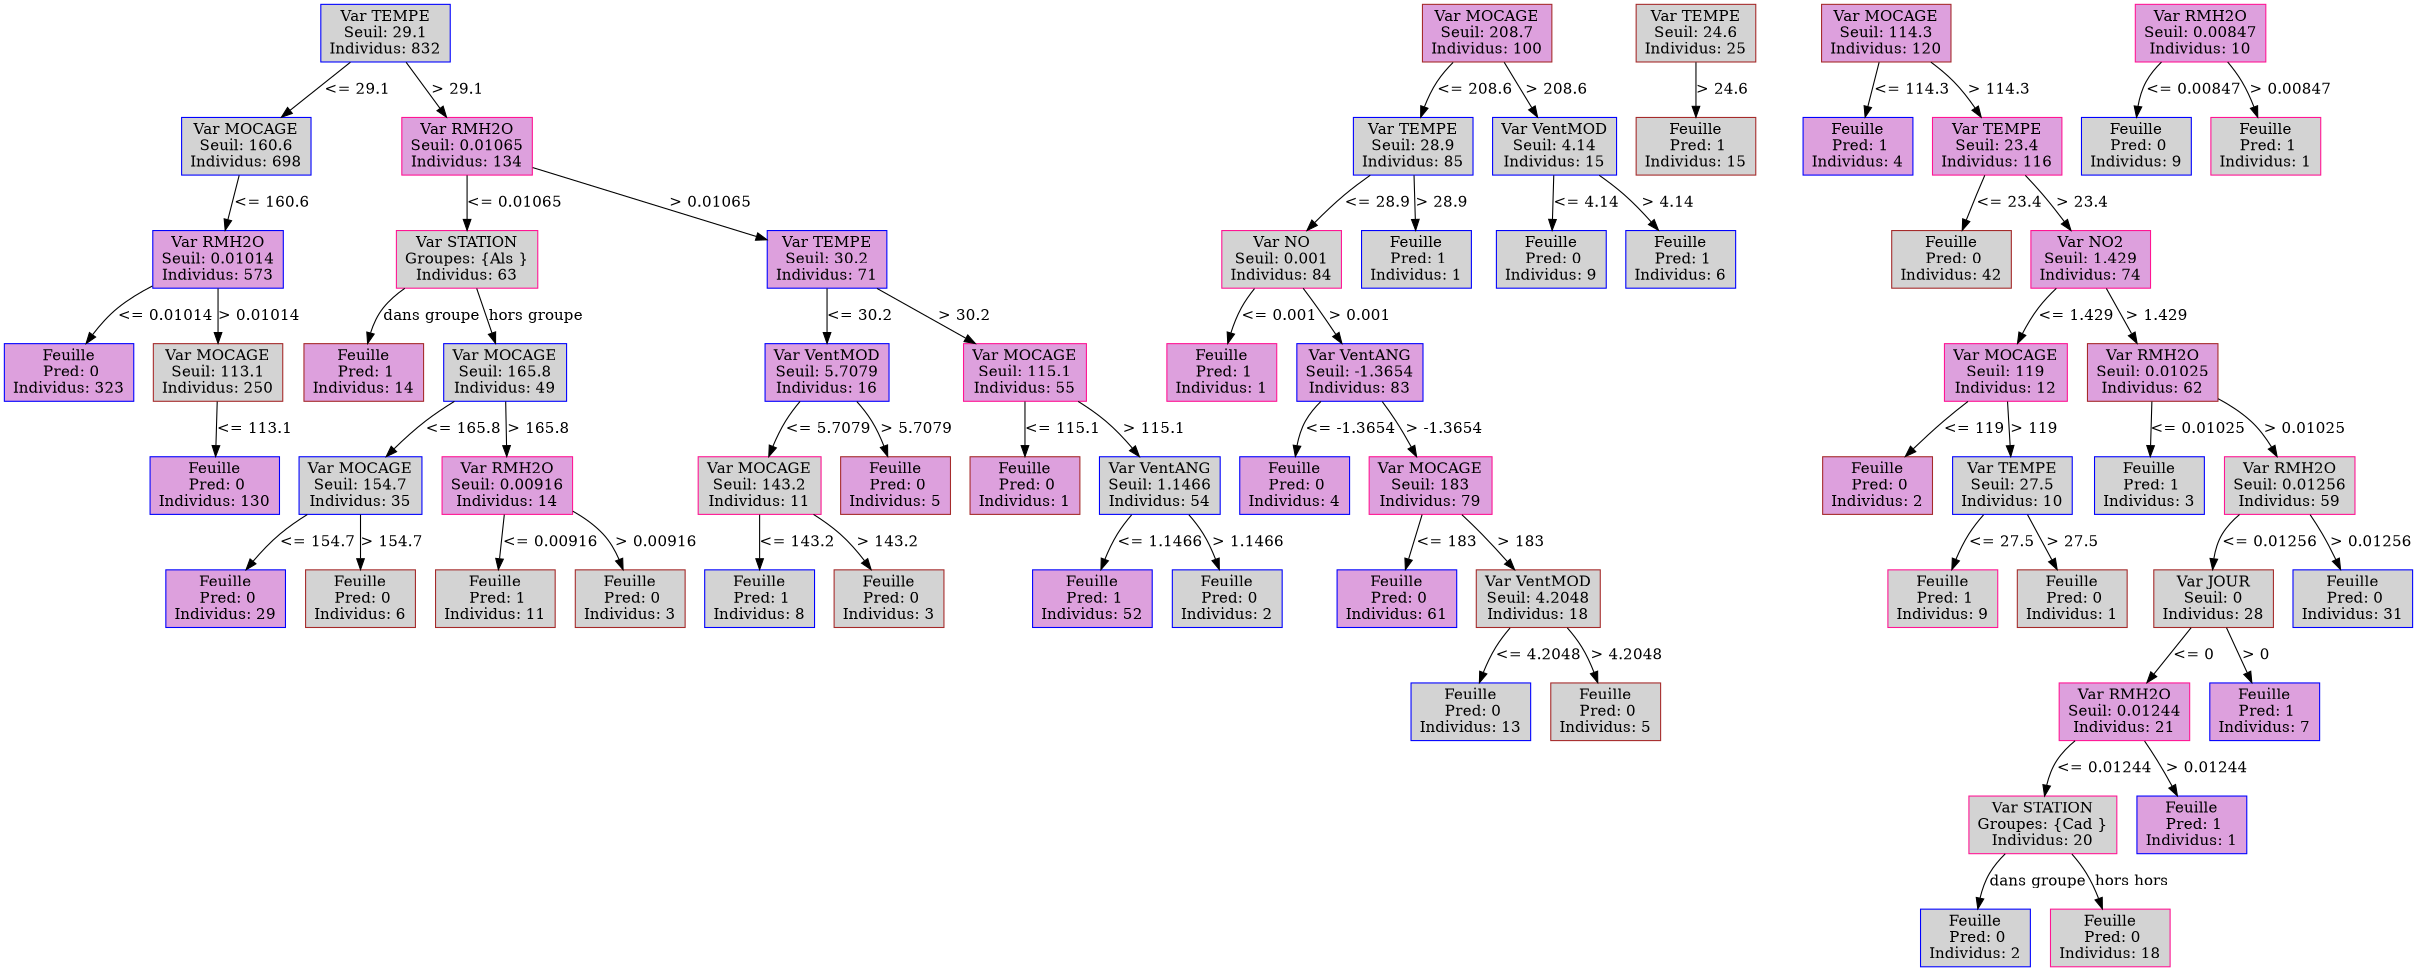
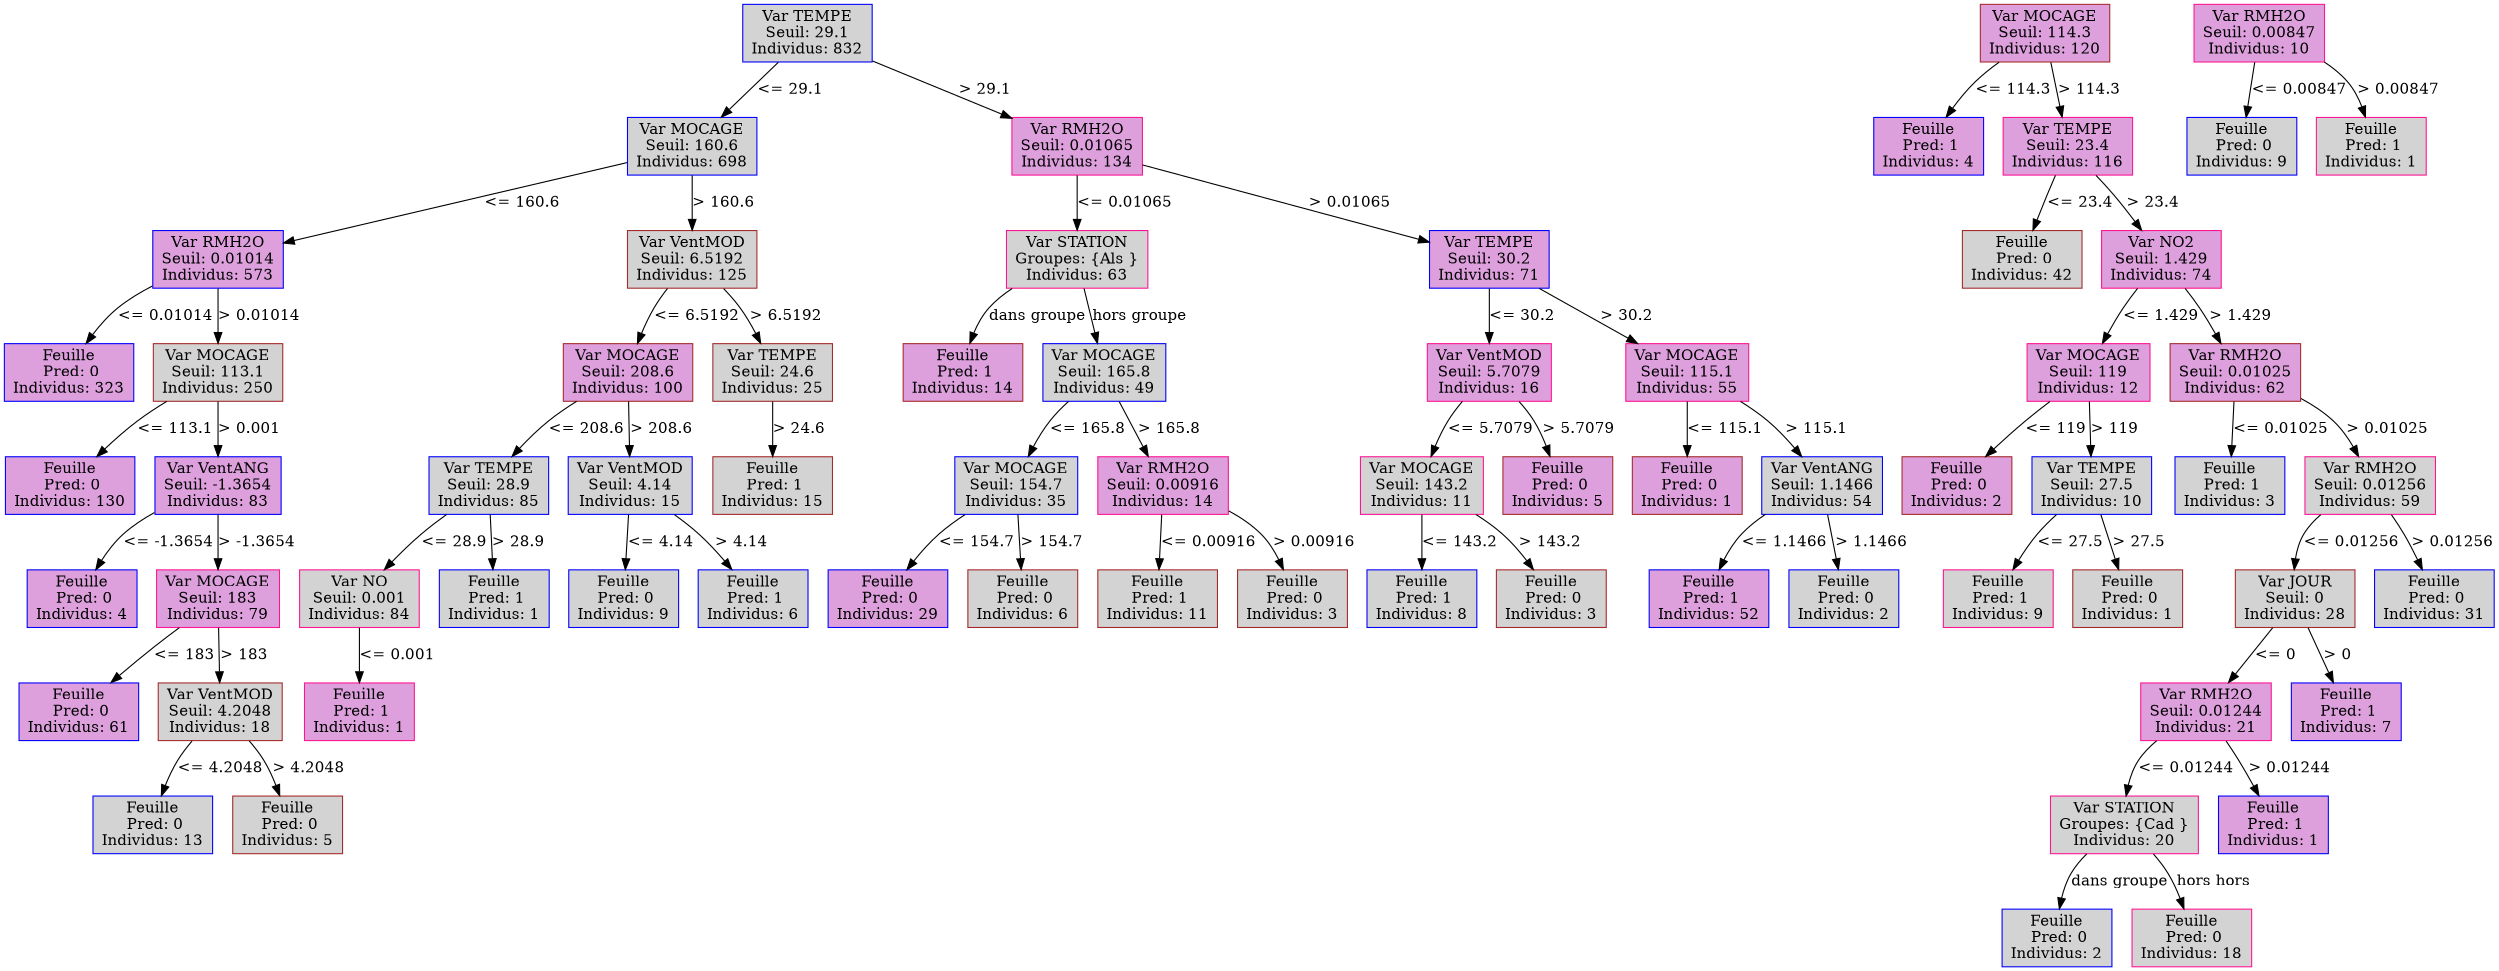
(1487, 33) -> (628, 372)
none -> (692, 259)
(1320, 311) -> (218, 423)
(827, 372) -> (1489, 372)
